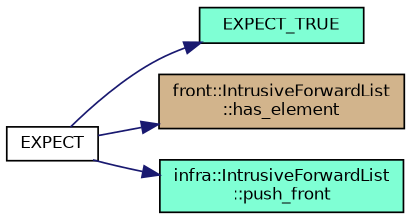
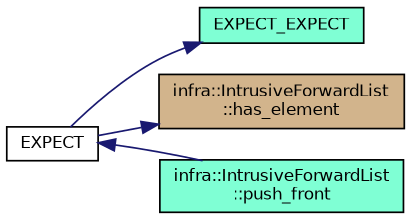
(282, 25) -> (282, 25)
(282, 102) -> (282, 102)
(118, 166) -> (159, 152)
